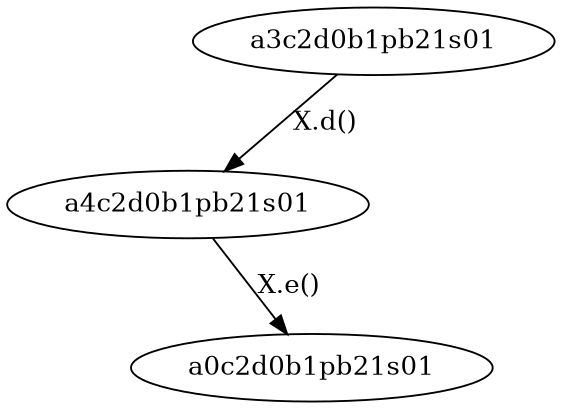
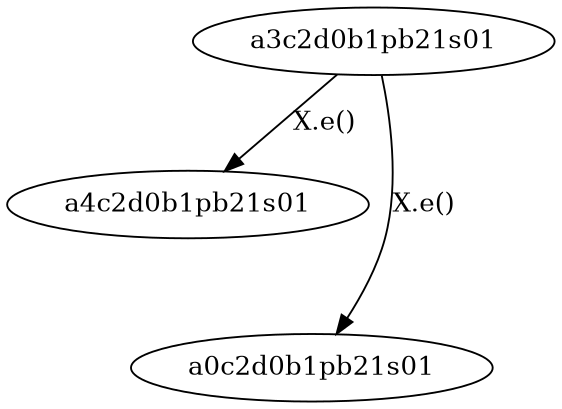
(325, 123) -> (325, 123)
(244, 279) -> (391, 201)
